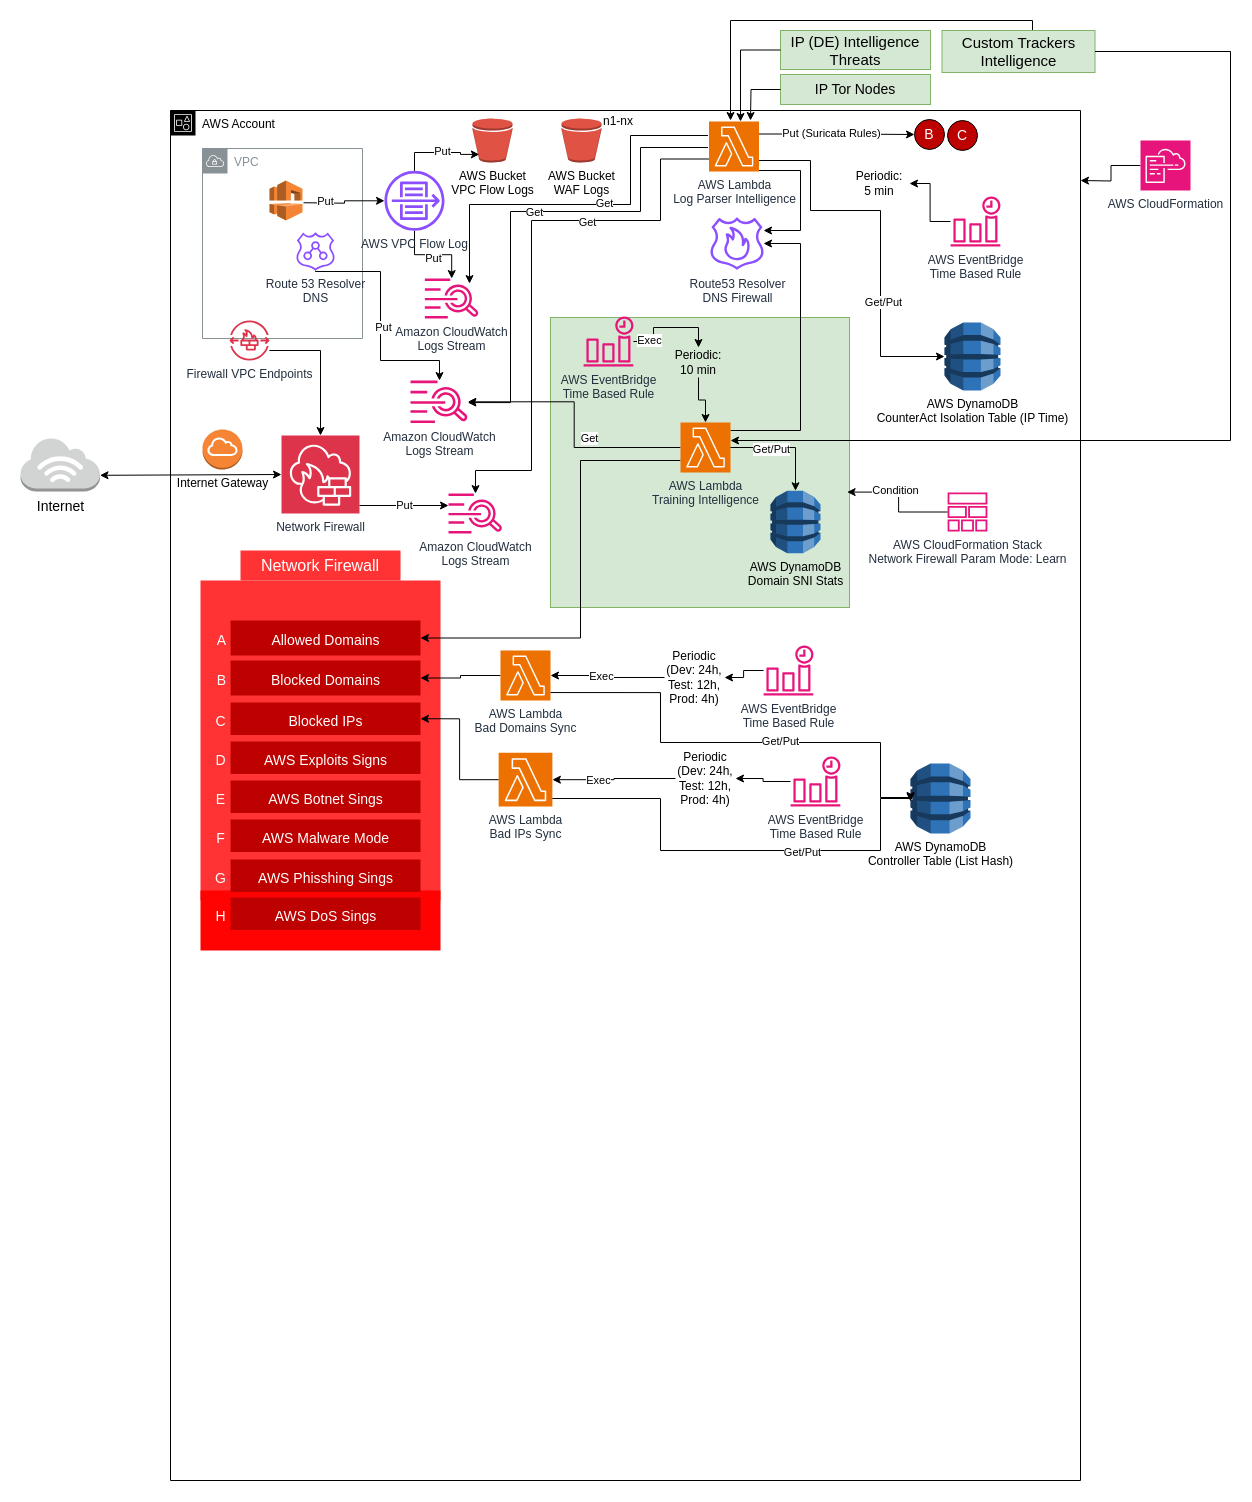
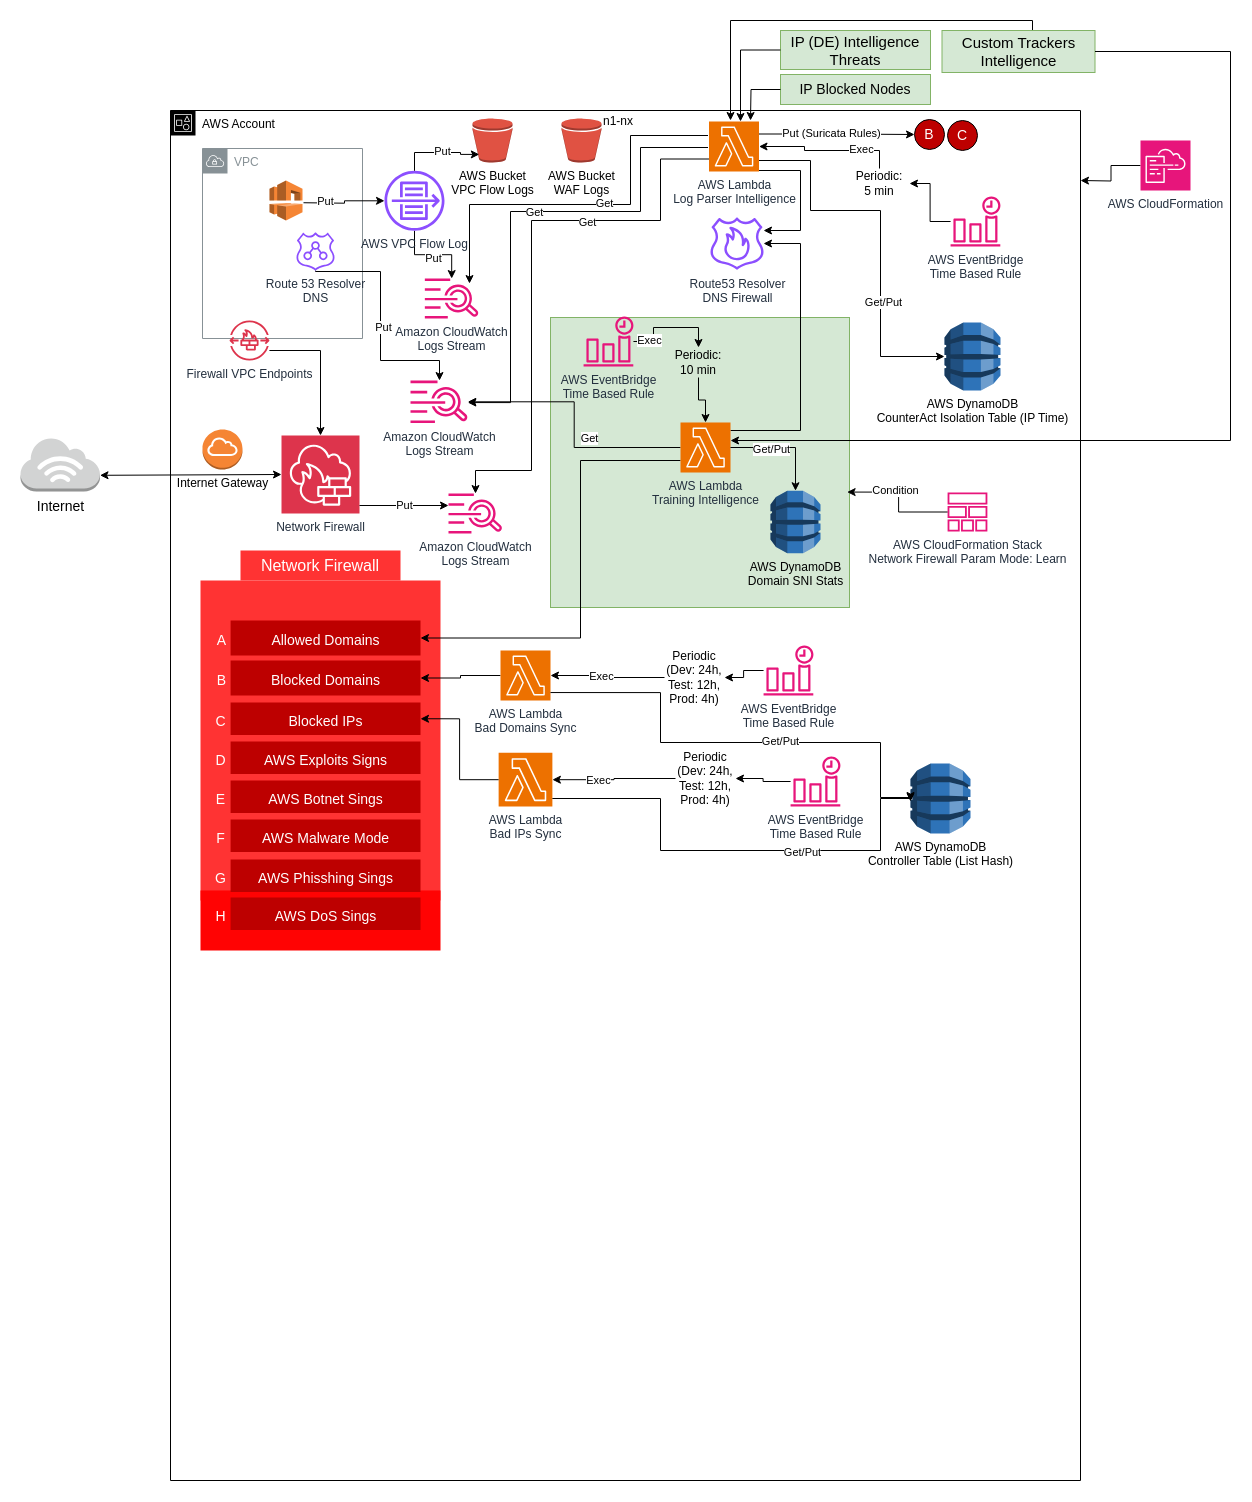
(856, 90) -> (856, 90)
none -> (830, 151)
